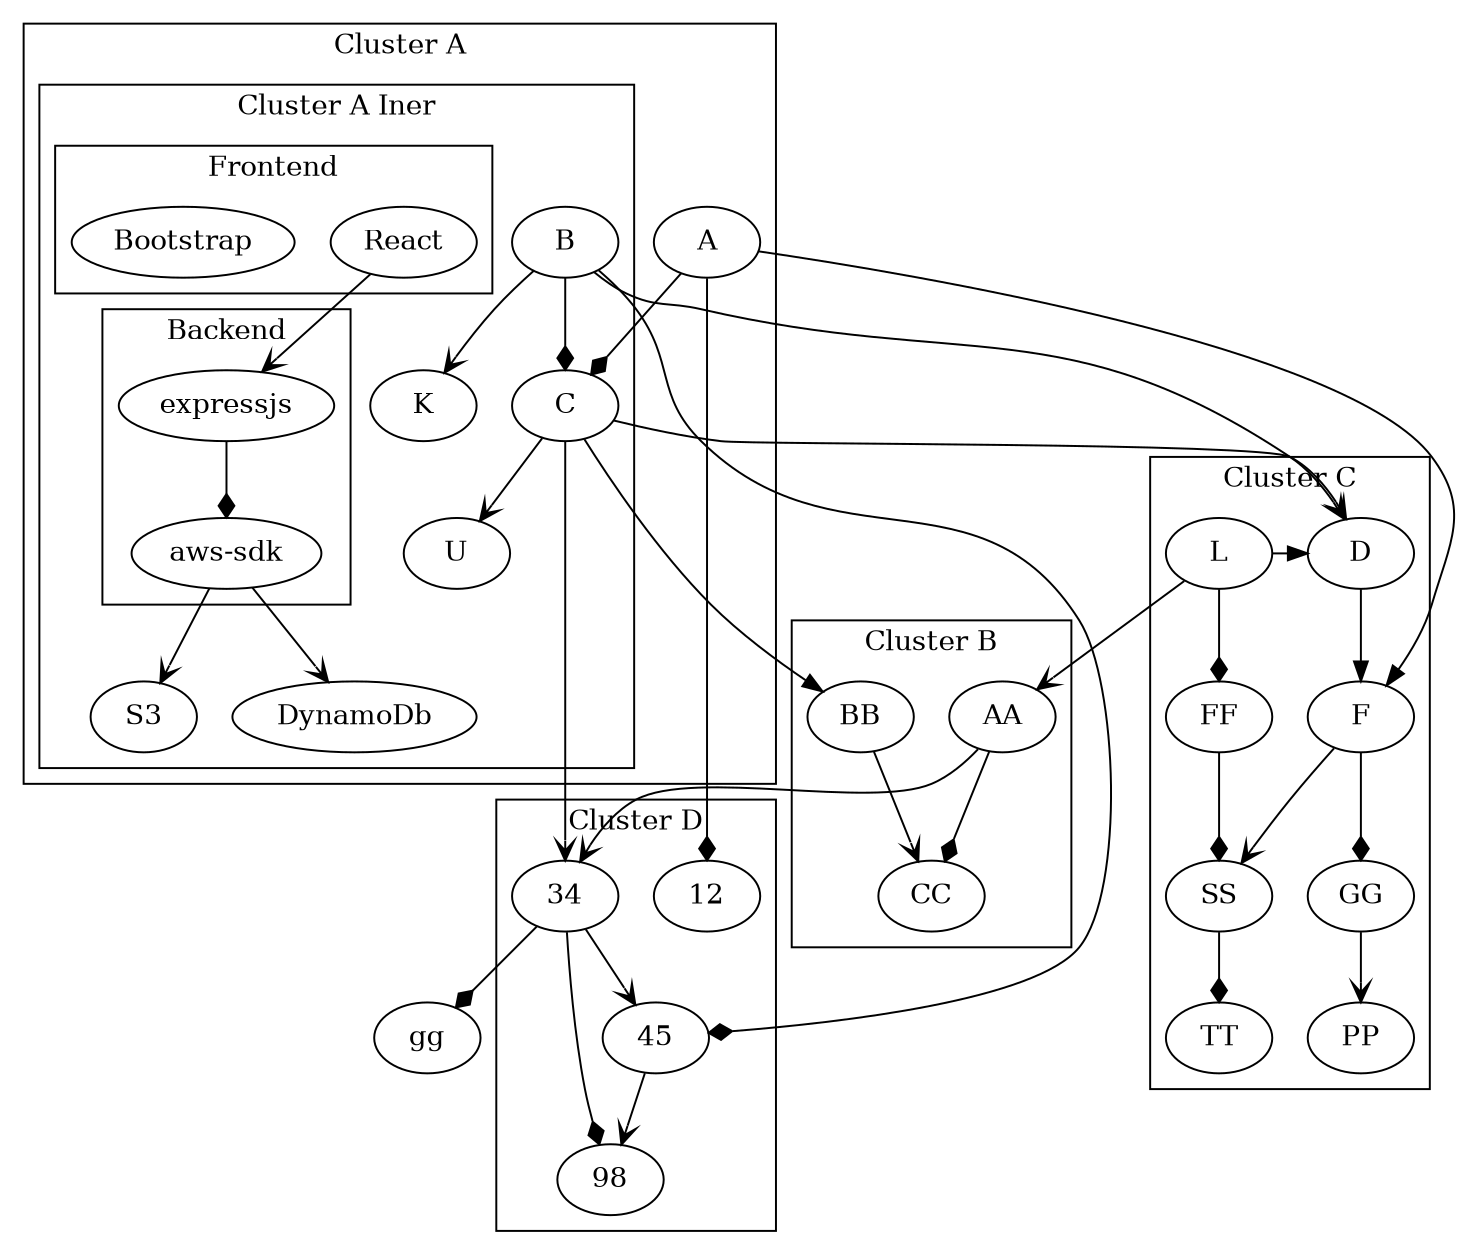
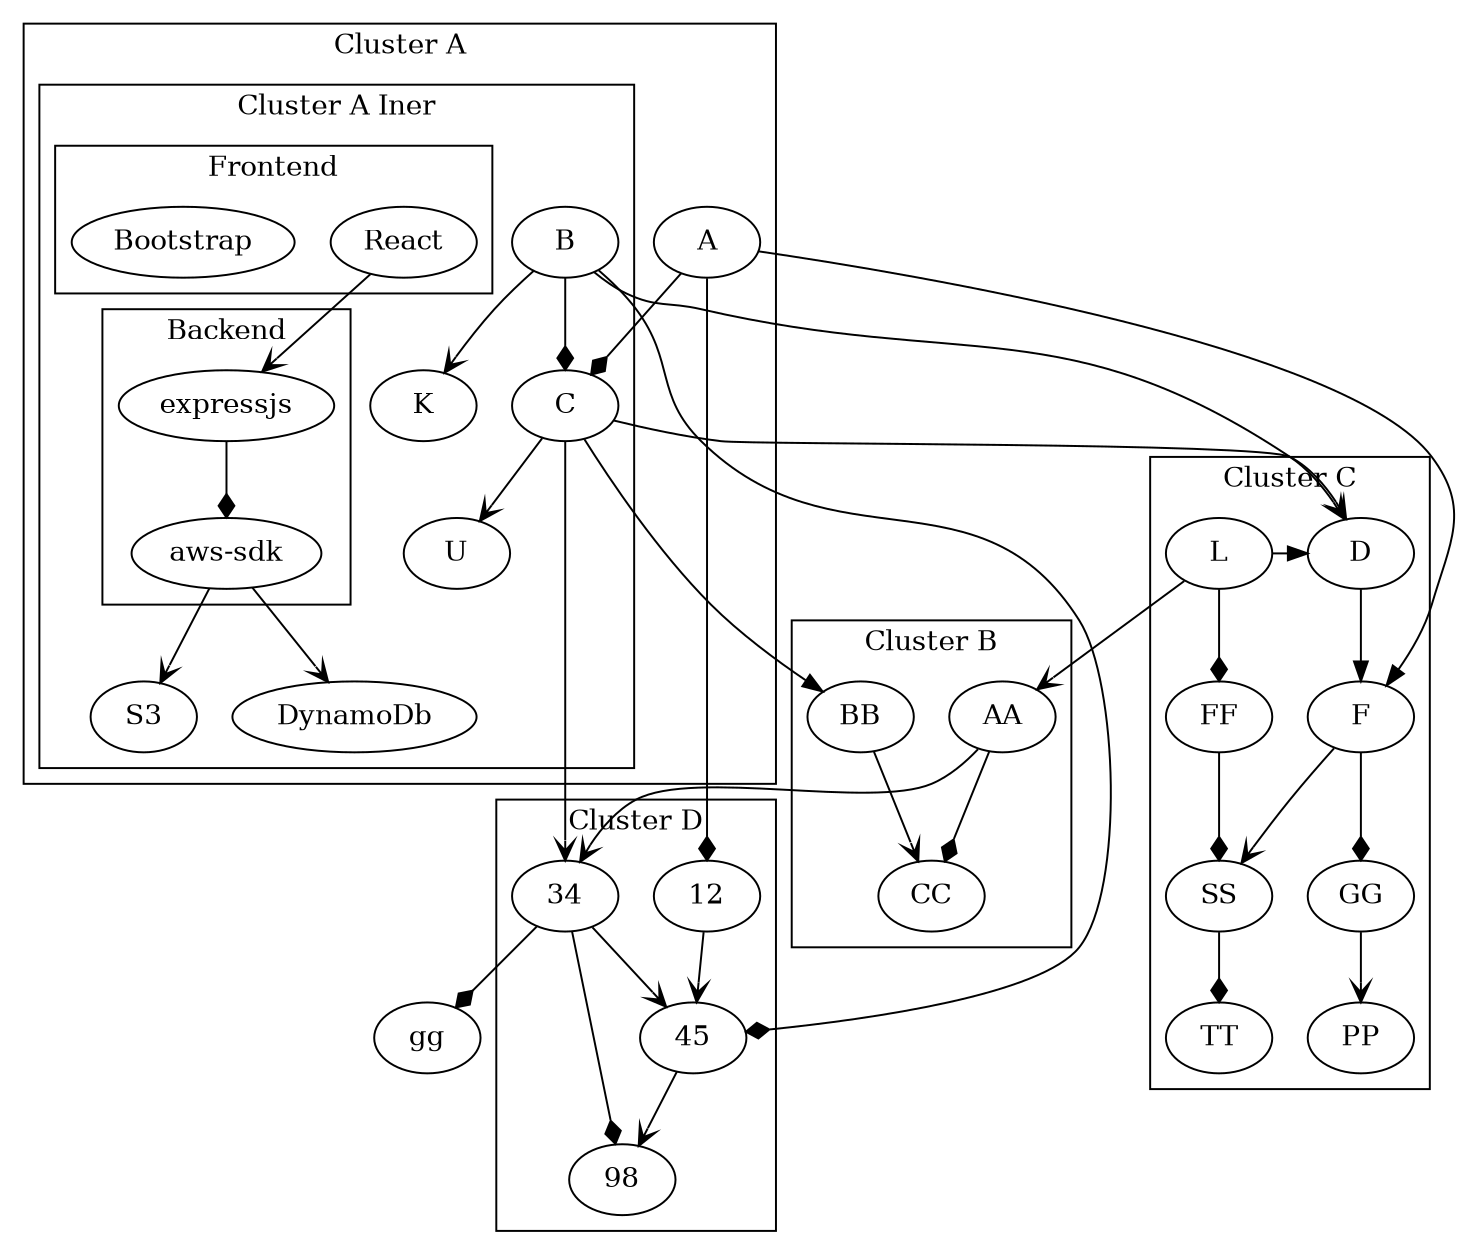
none -> (701, 957)
